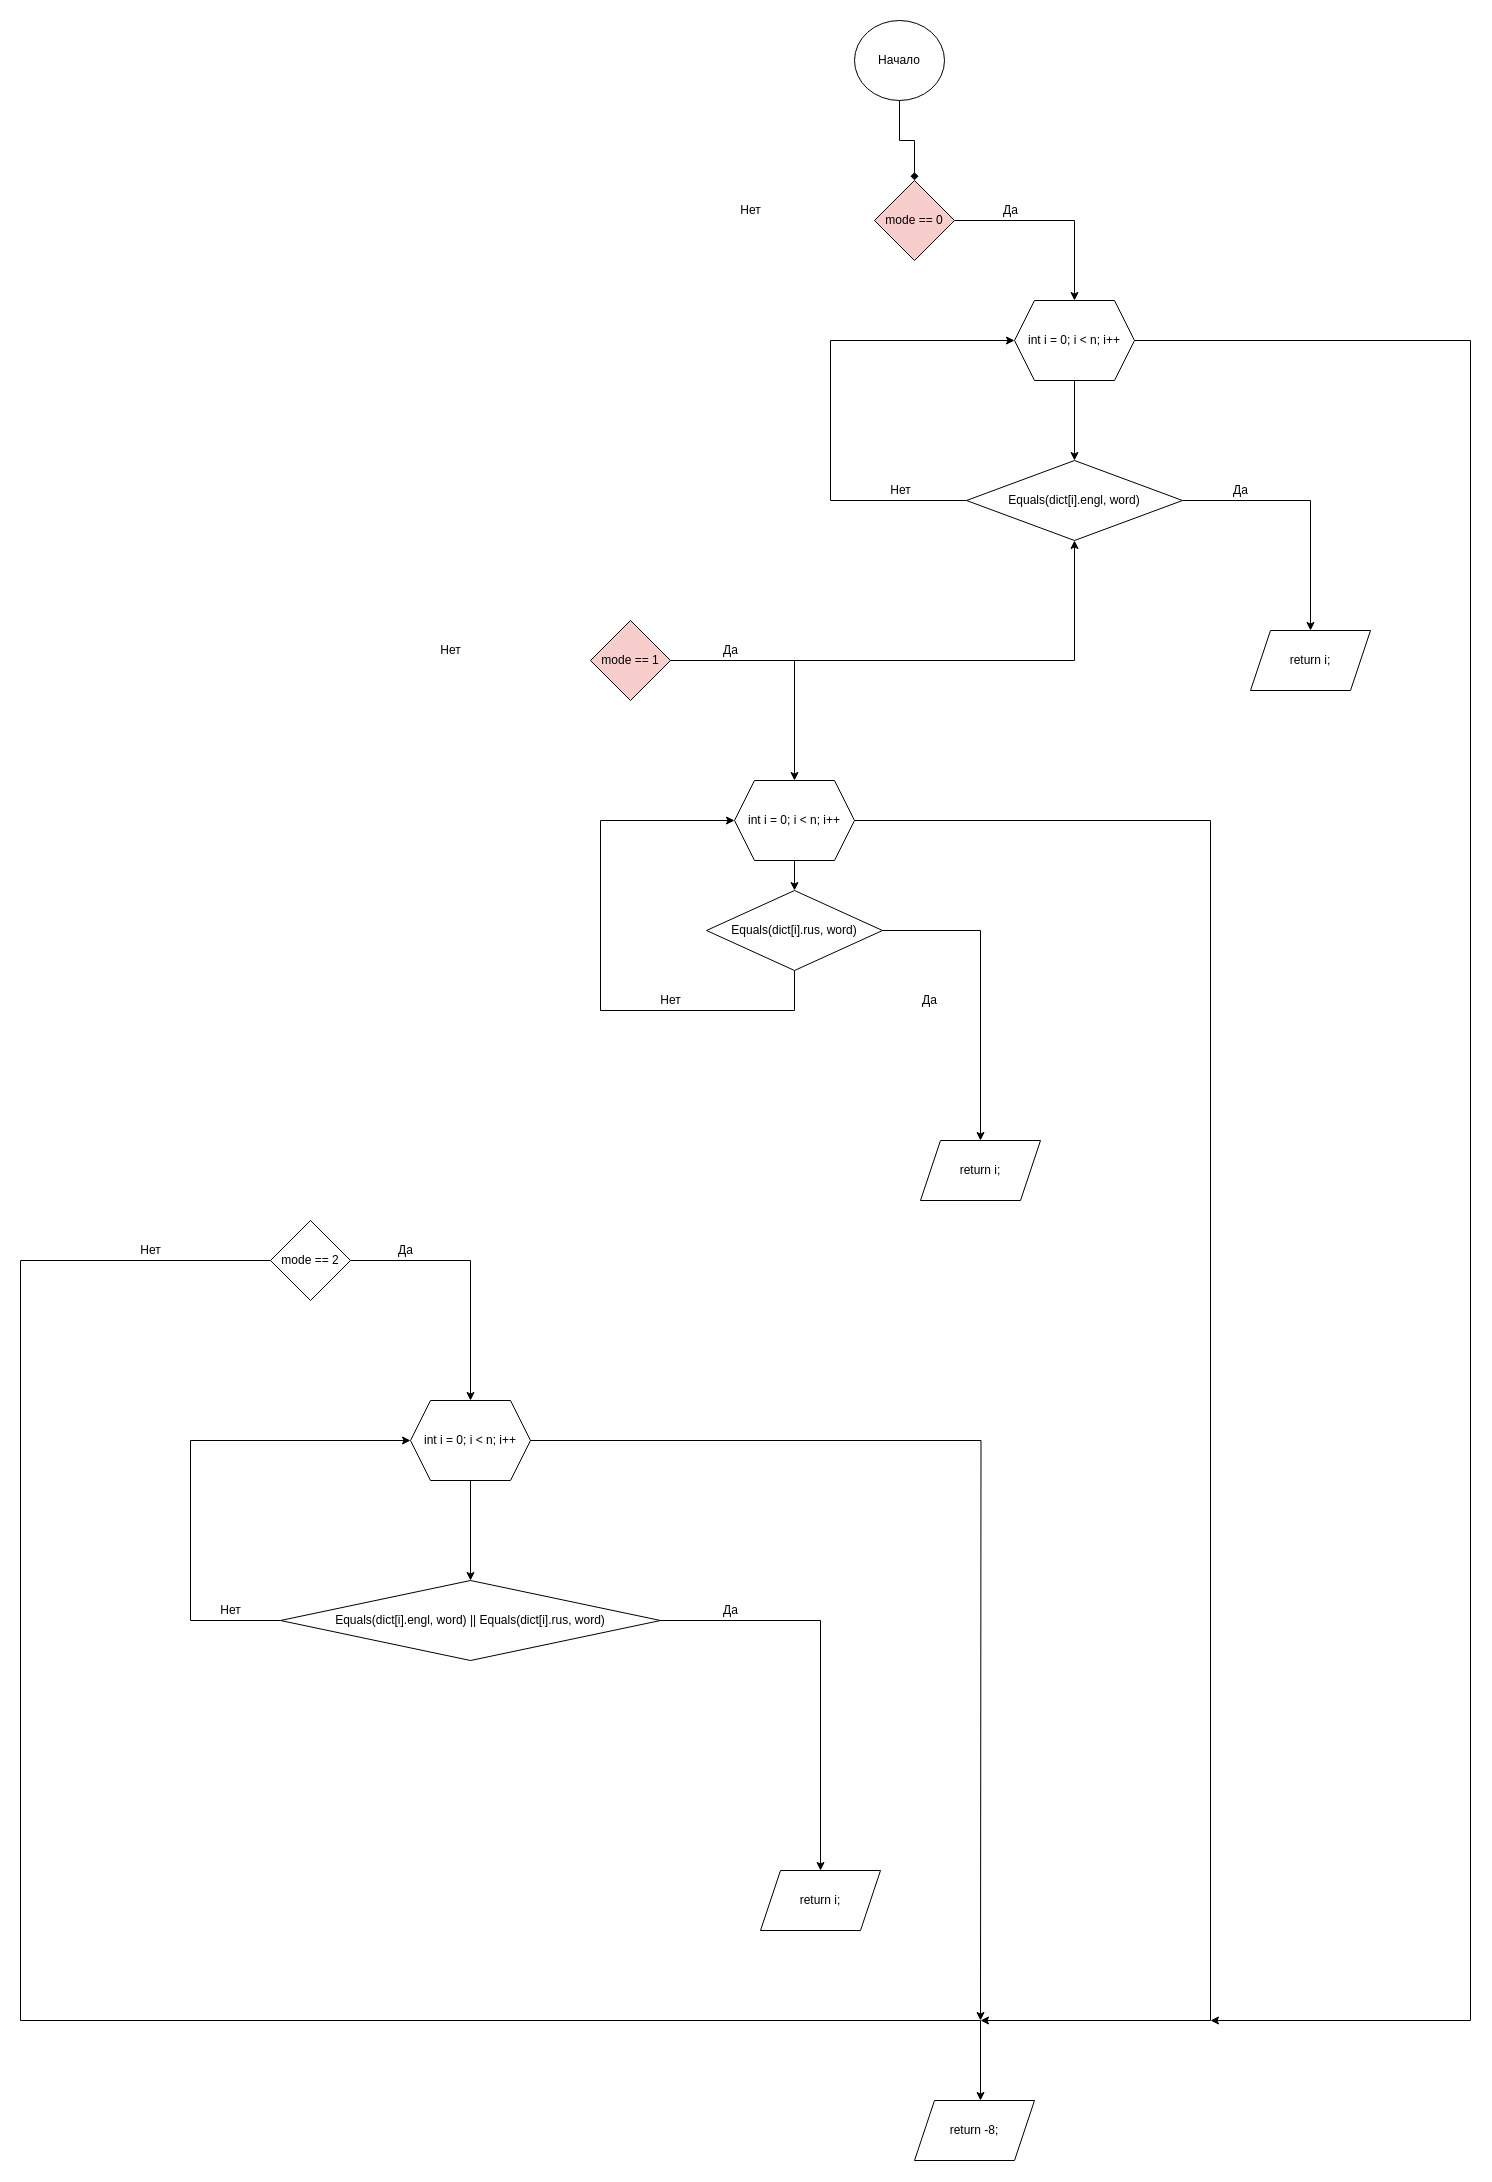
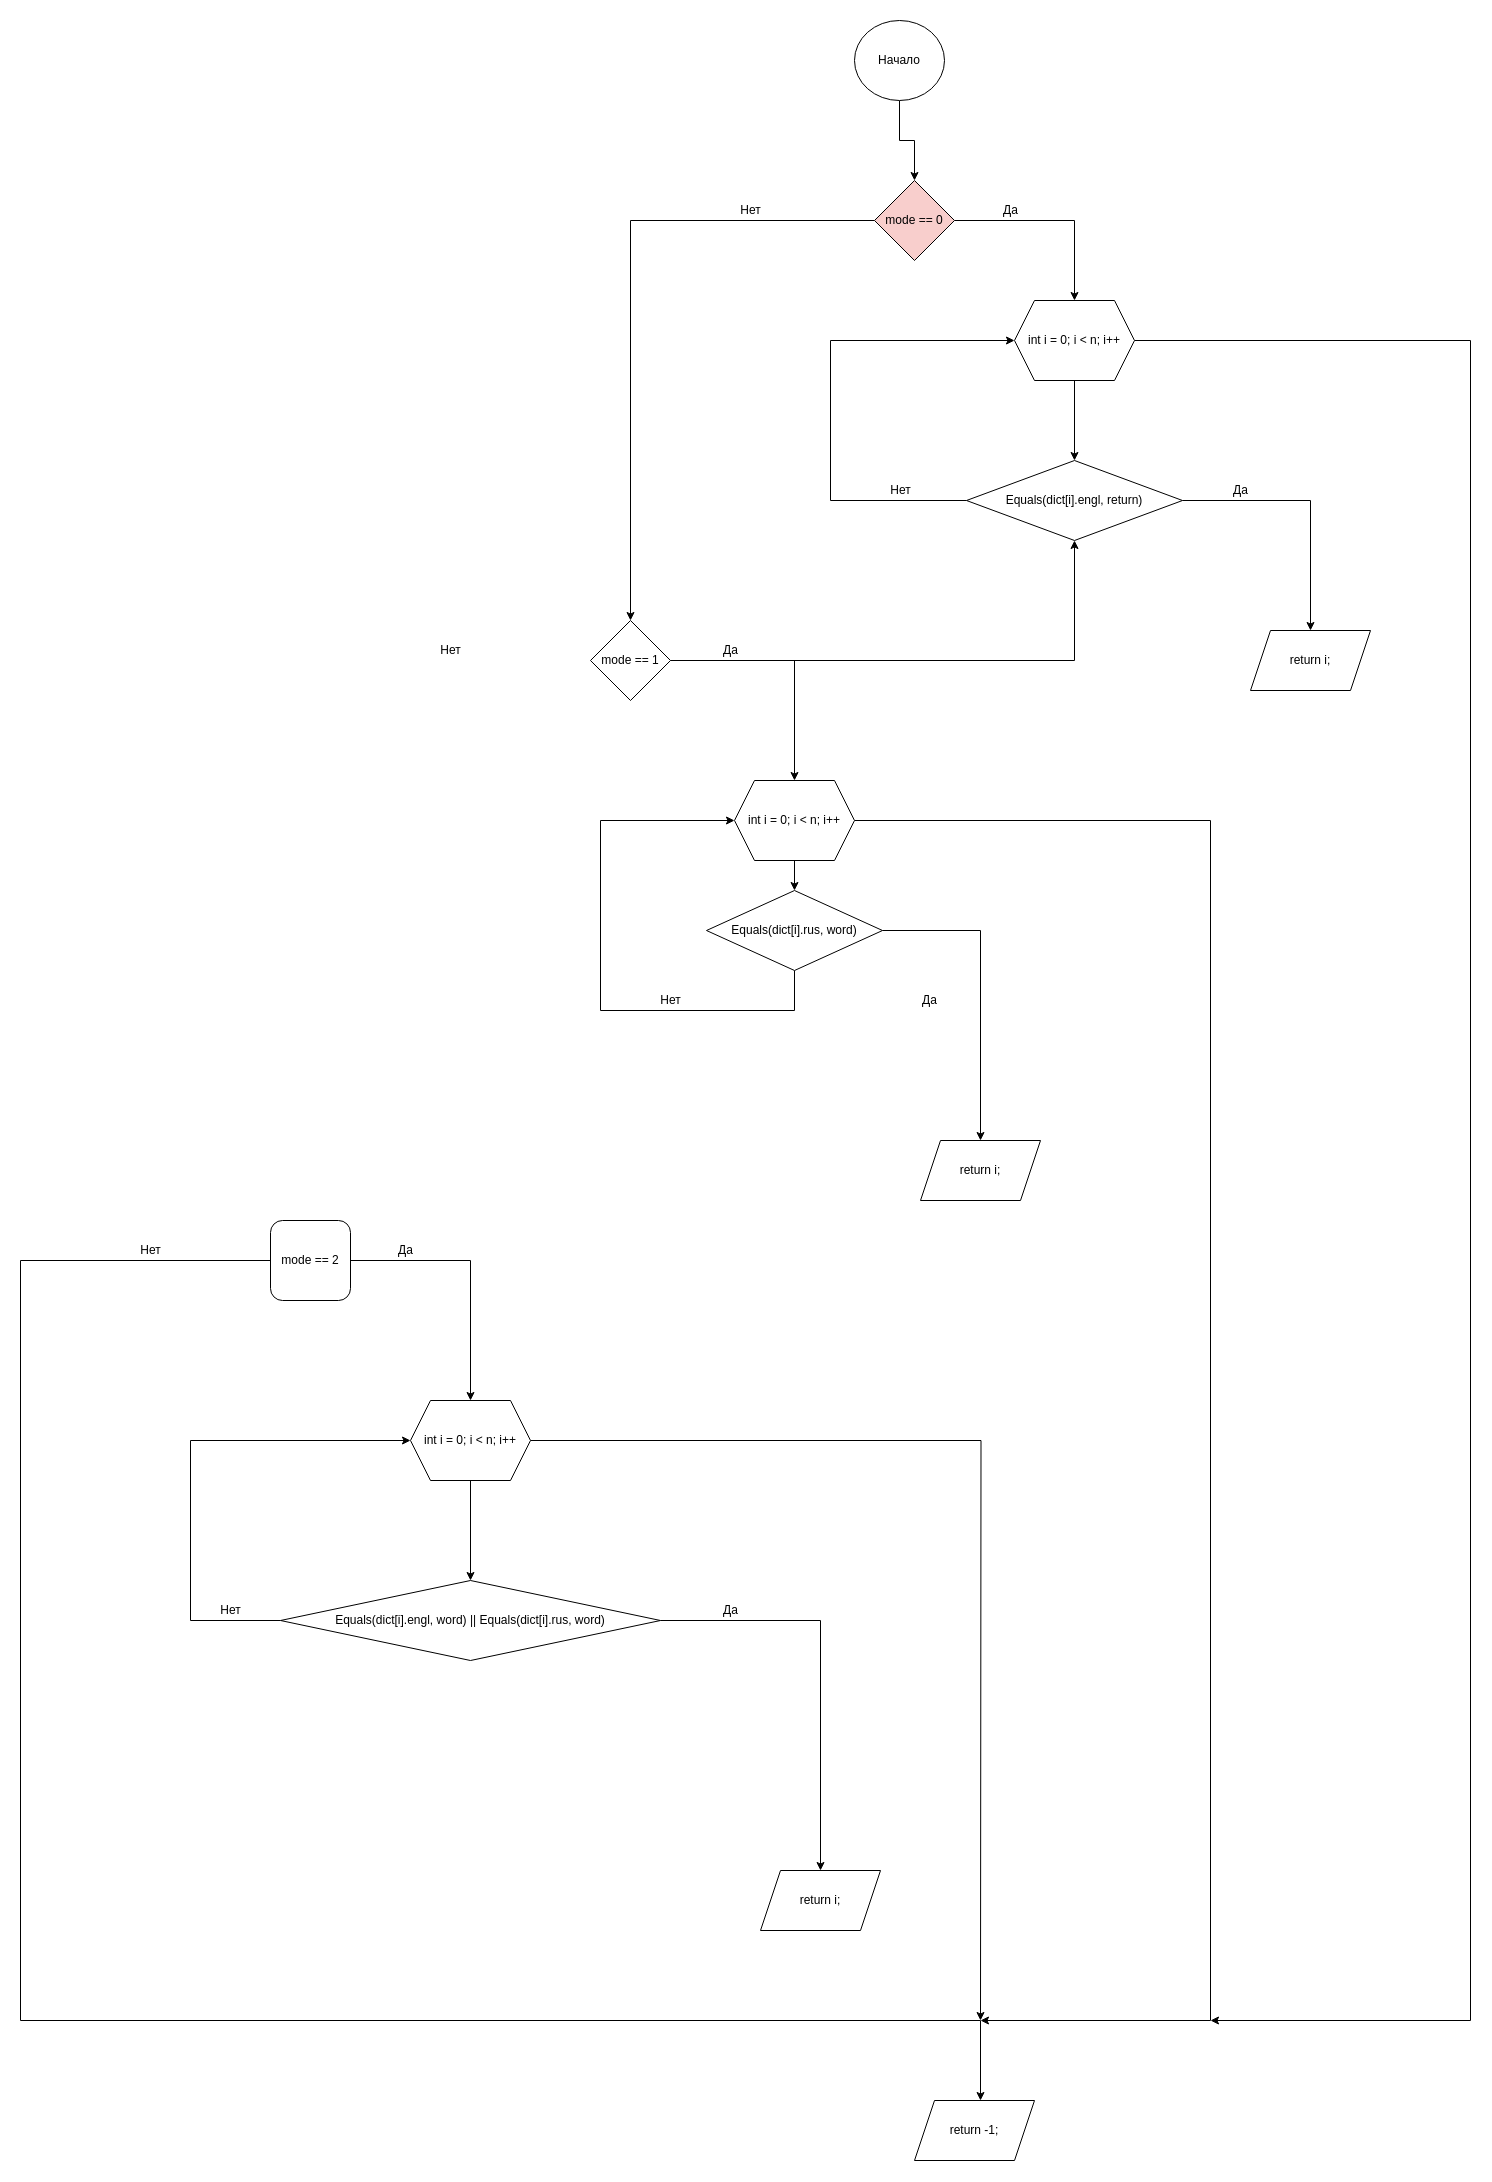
(915, 172) -> (915, 172)
none -> (631, 295)
(1075, 501) -> (1075, 501)
(631, 661) -> (631, 661)
(311, 1261) -> (311, 1261)
(975, 2131) -> (975, 2131)
